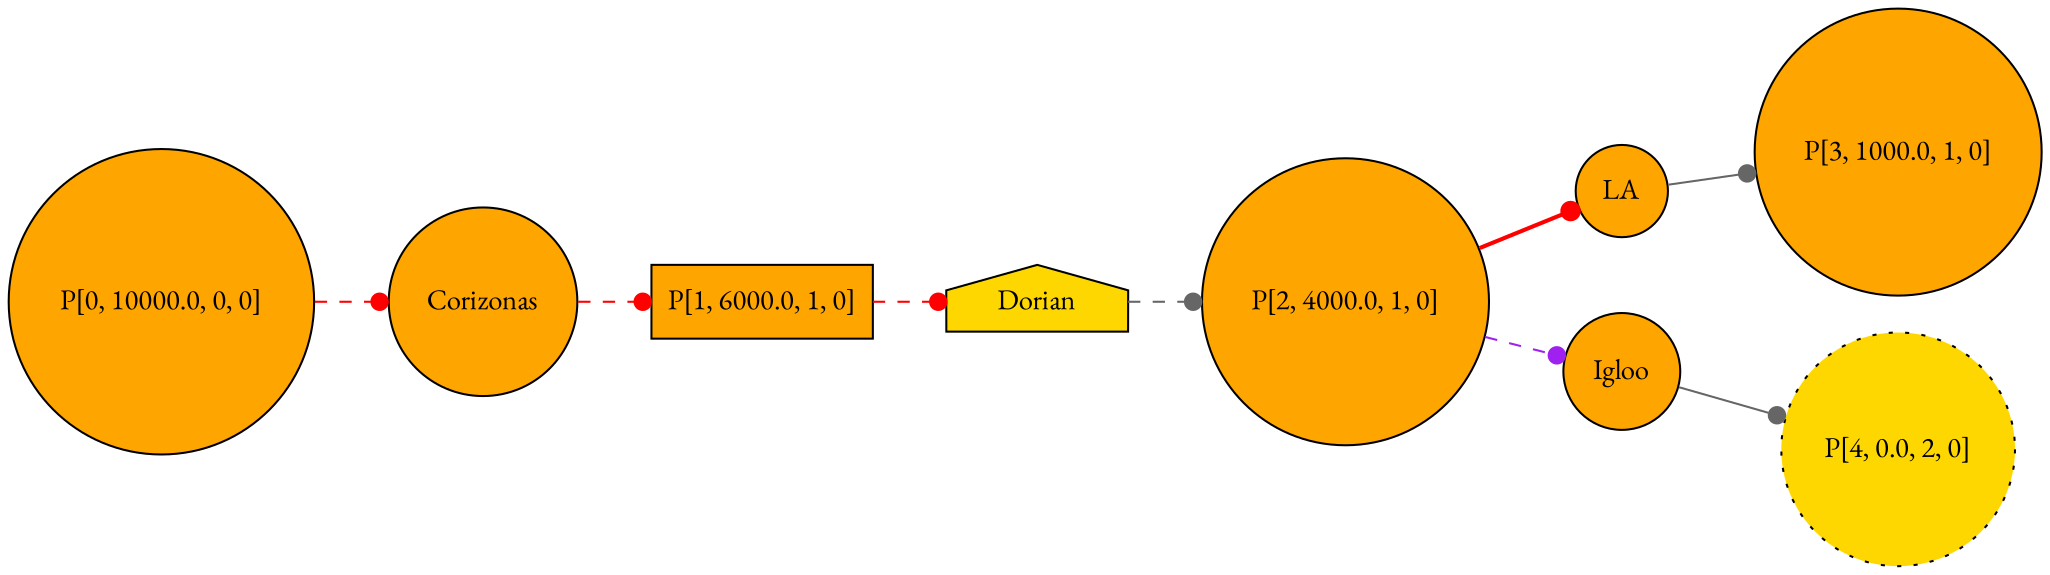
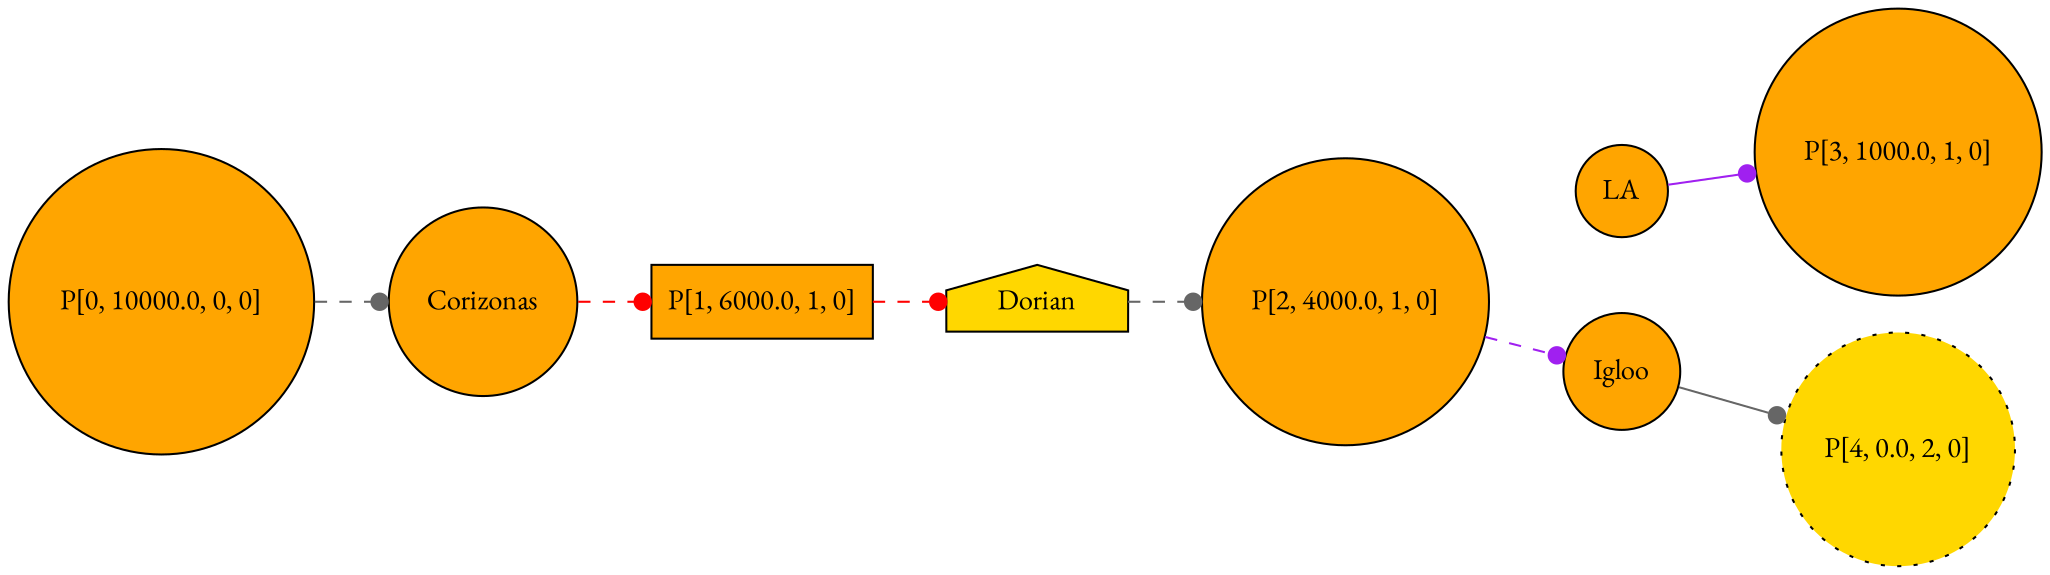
(1704, 180) -> (1704, 180)
(1521, 231) -> none
(343, 302) -> (343, 302)
